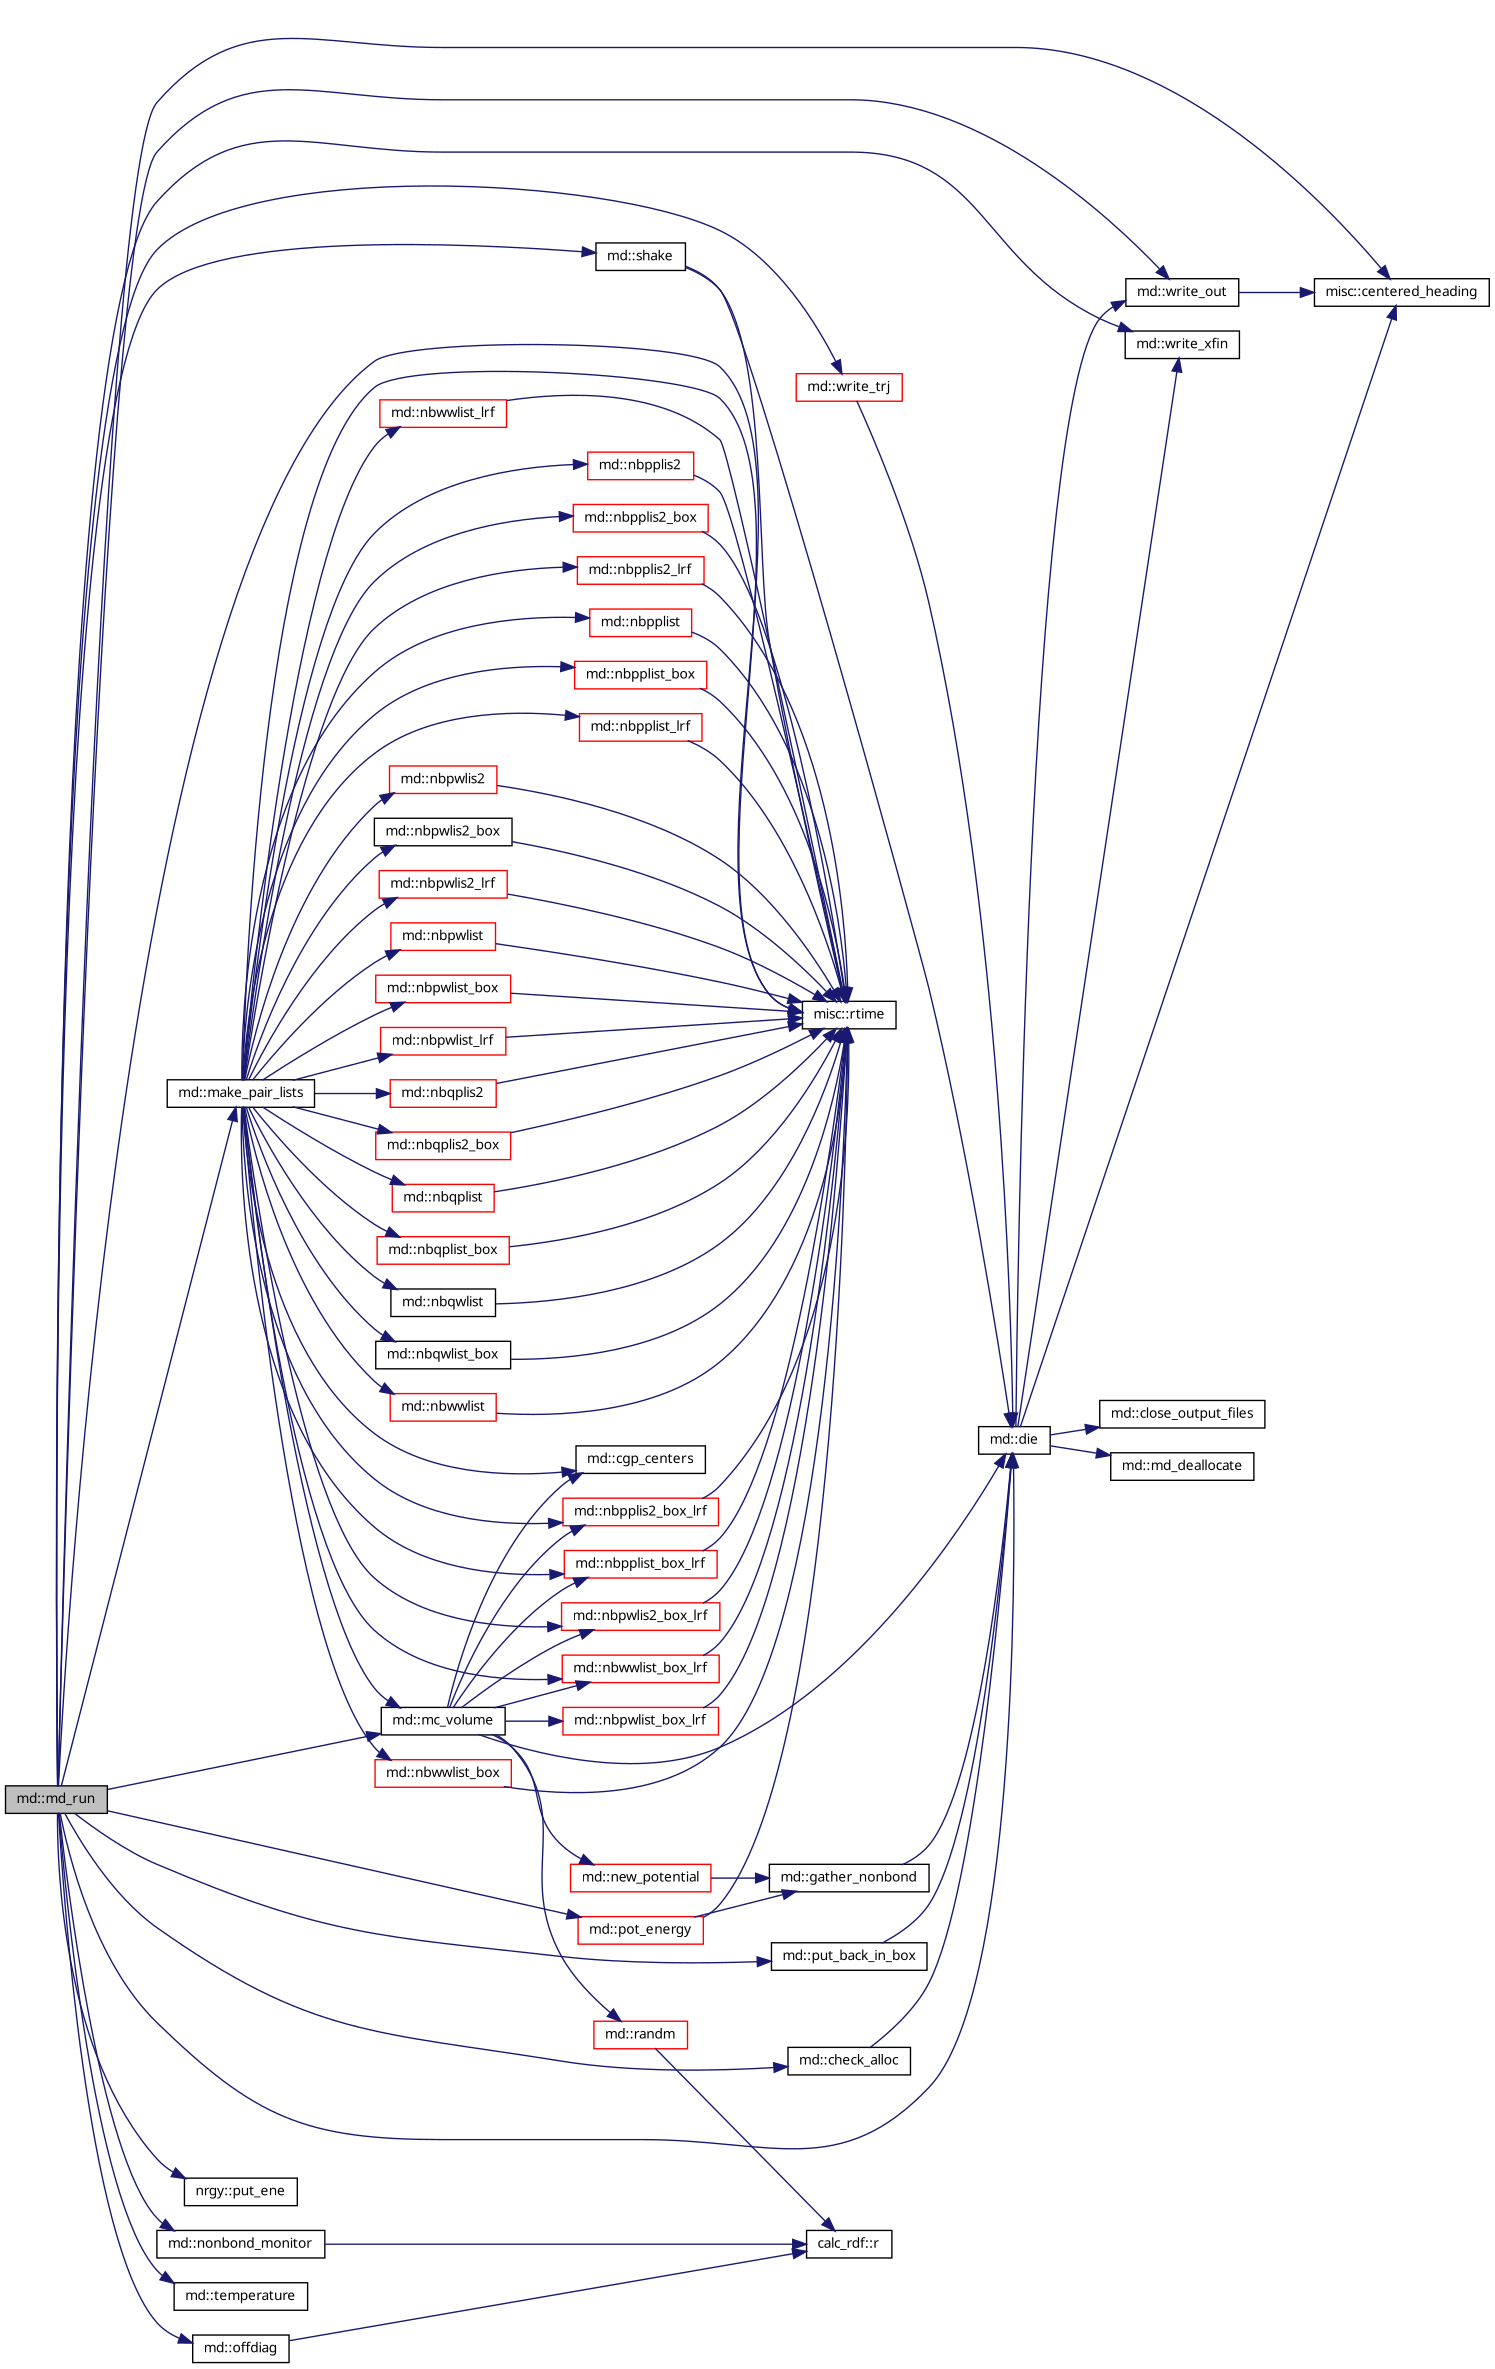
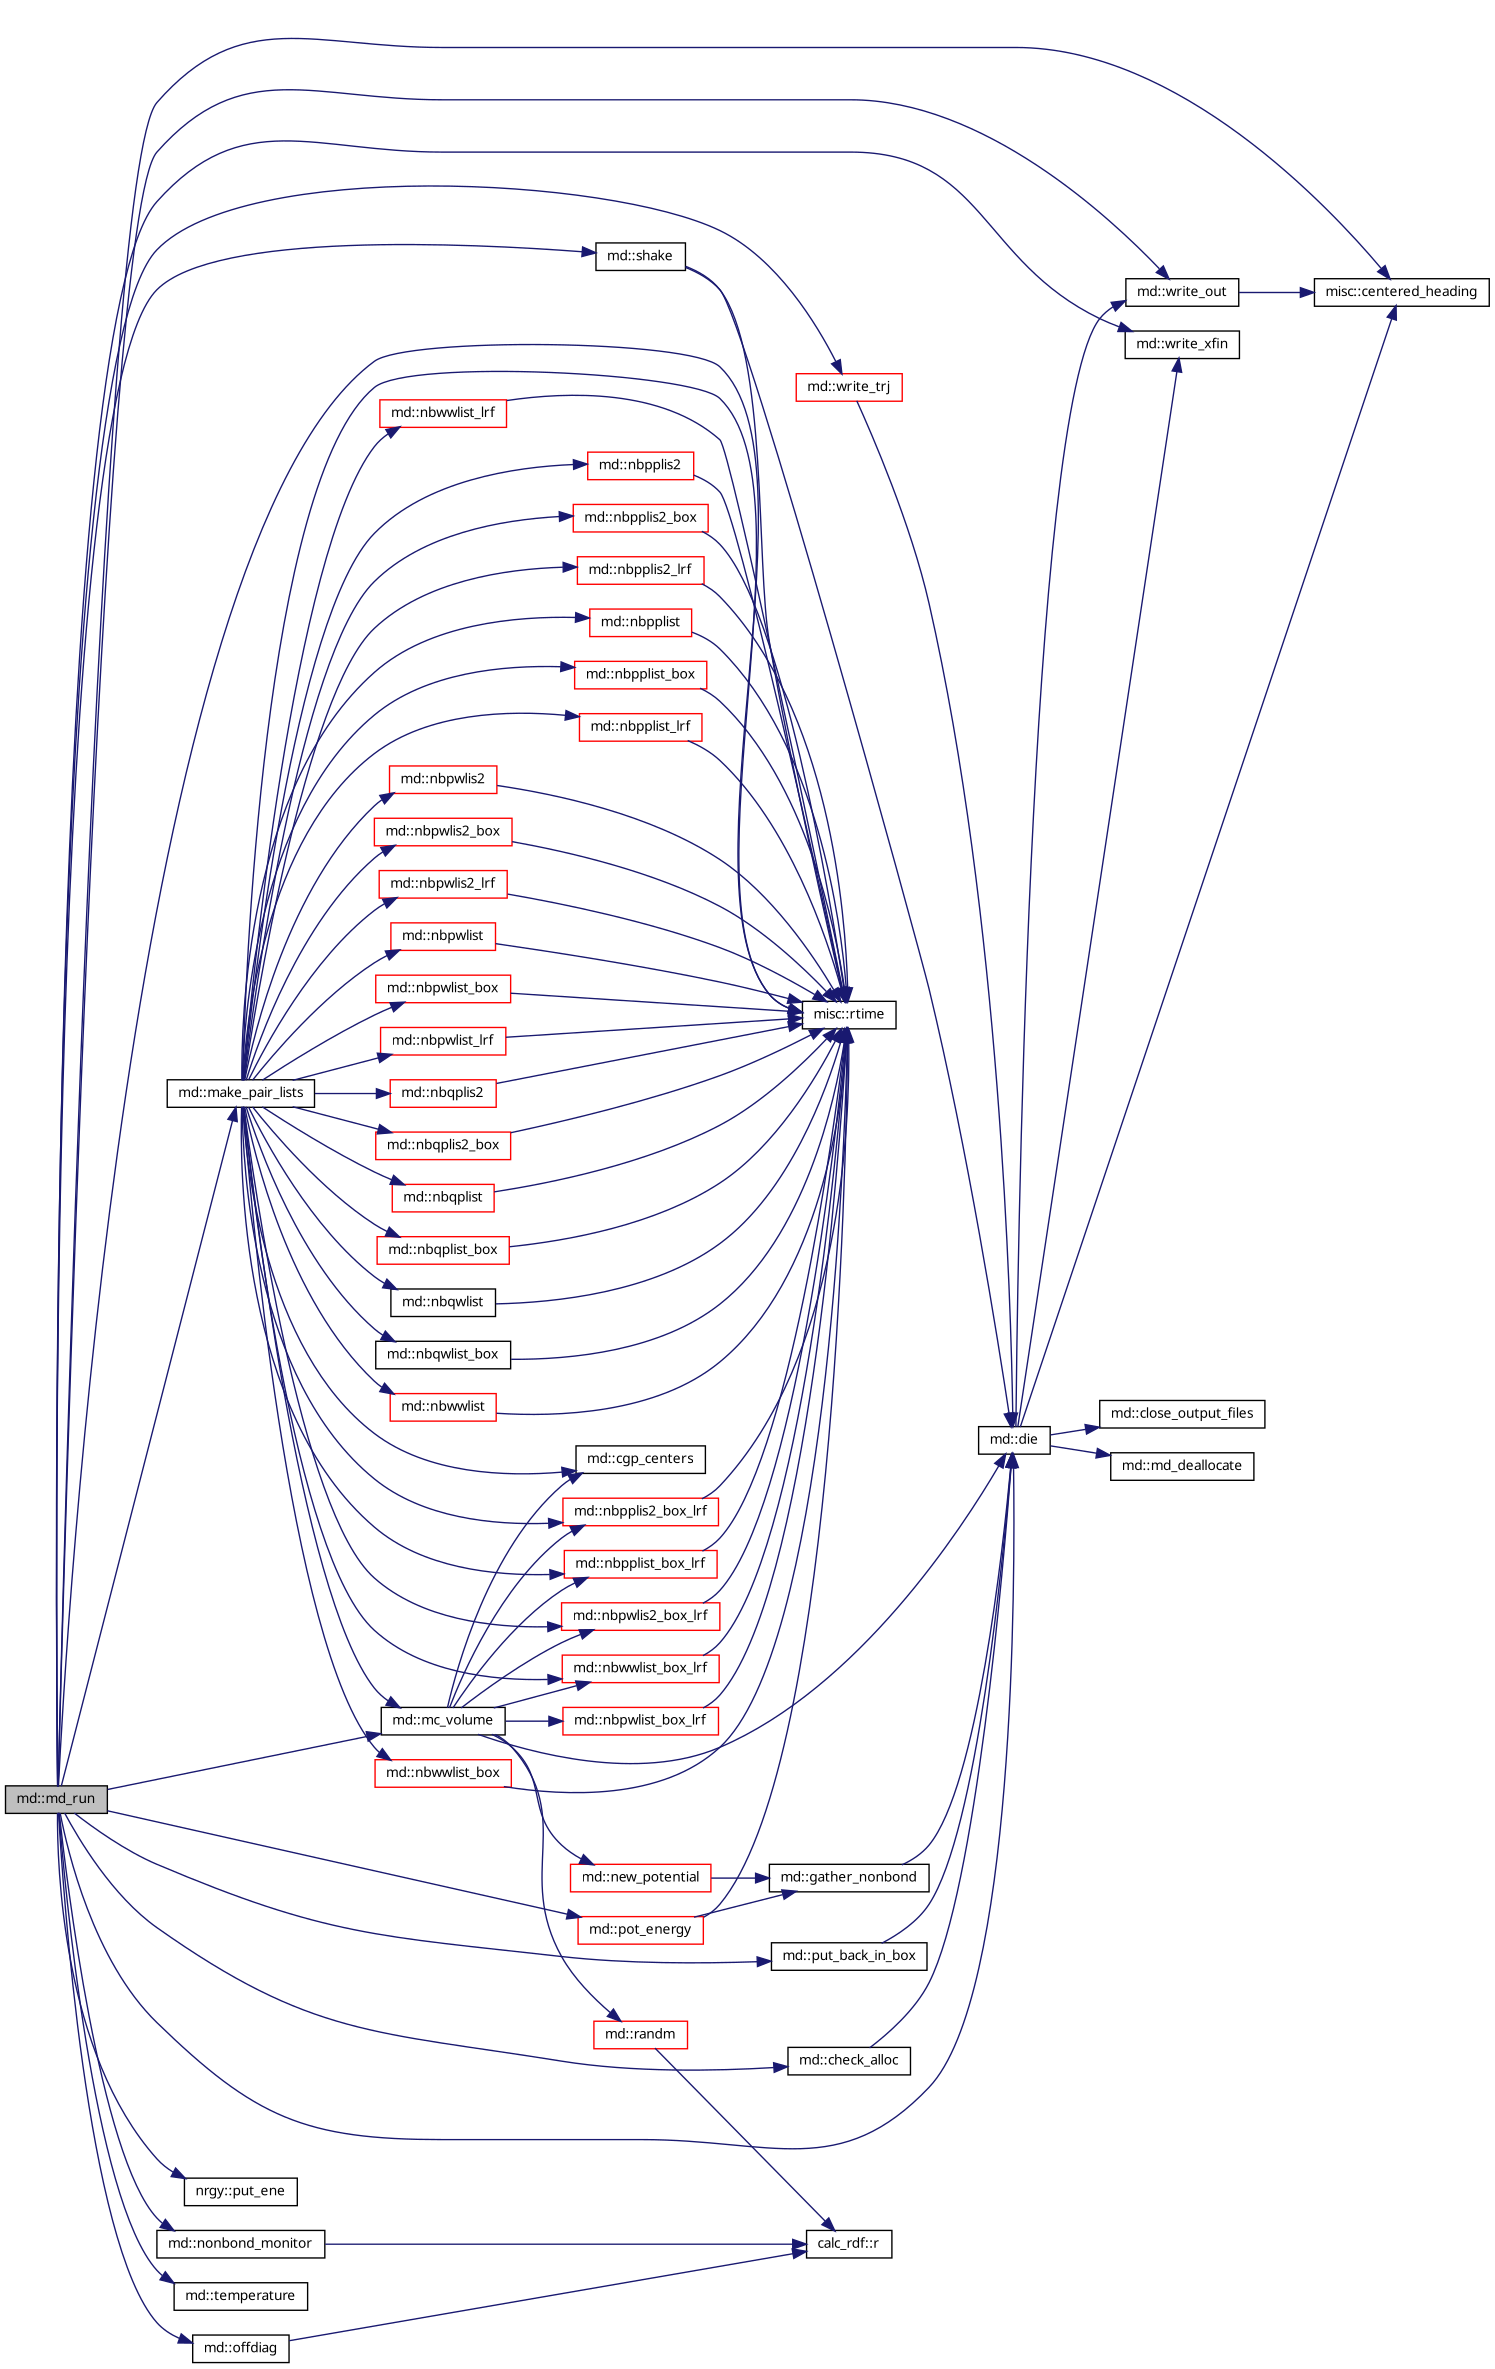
(443, 832) -> (443, 832)
